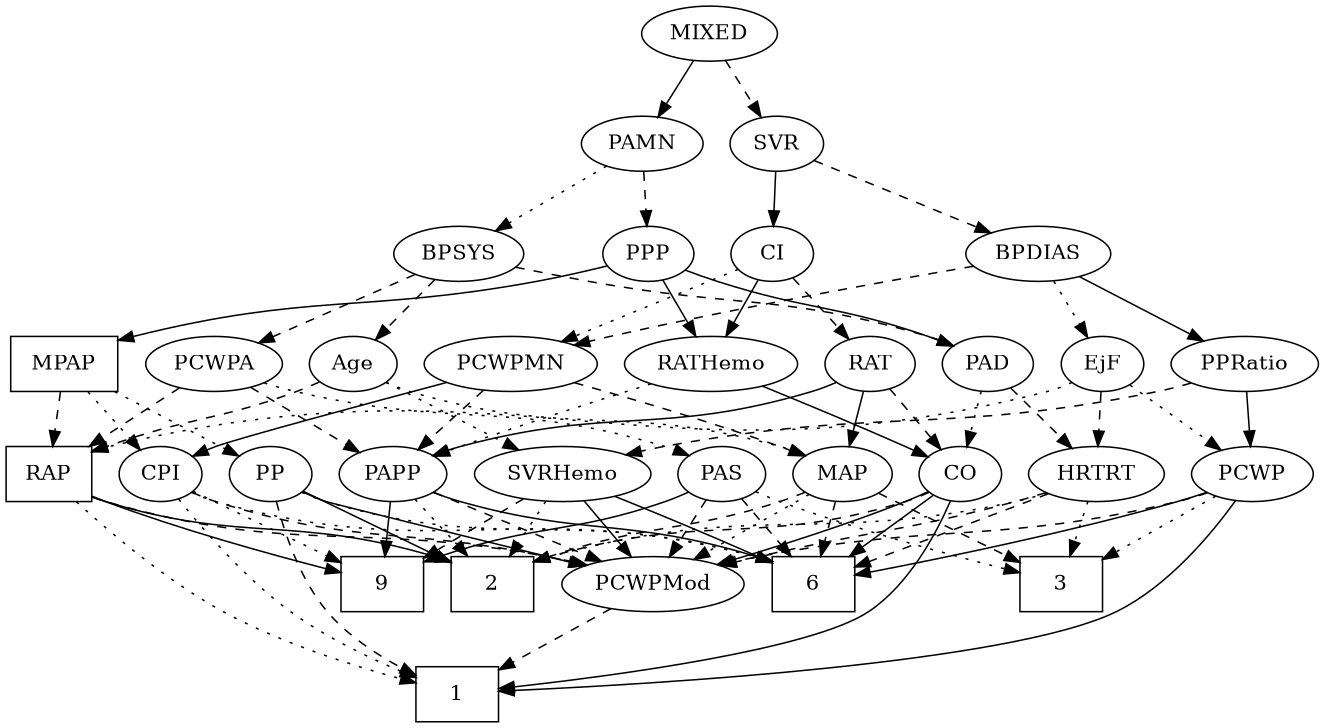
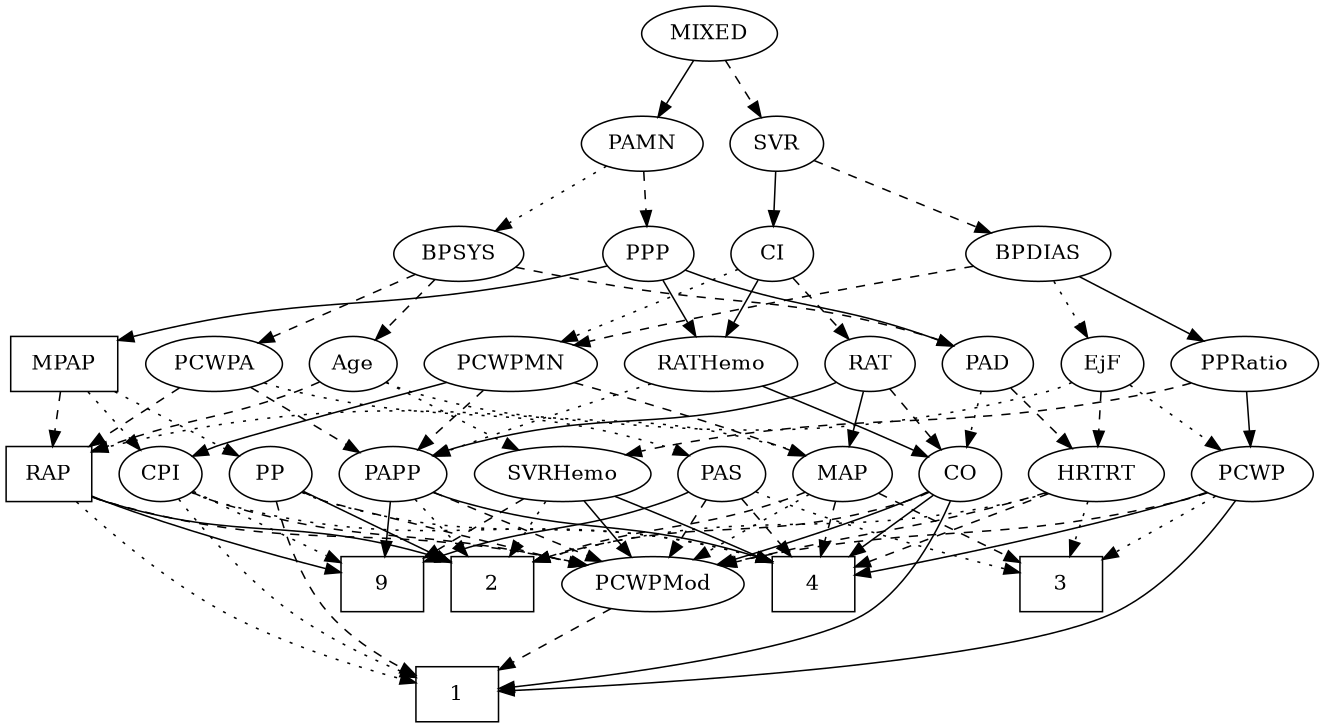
(435, 529) -> (435, 529)
(814, 584) -> (814, 584)
